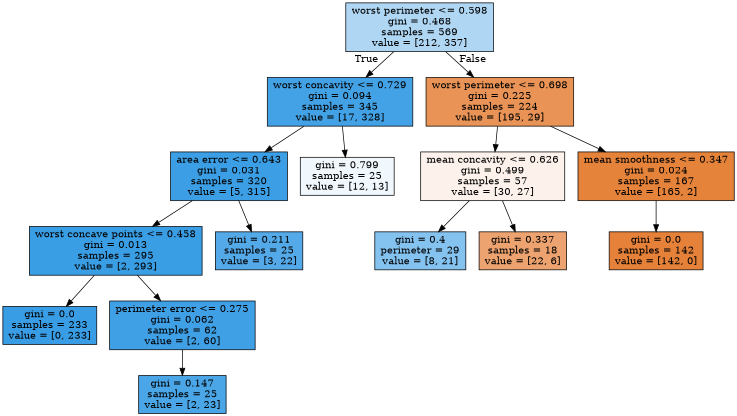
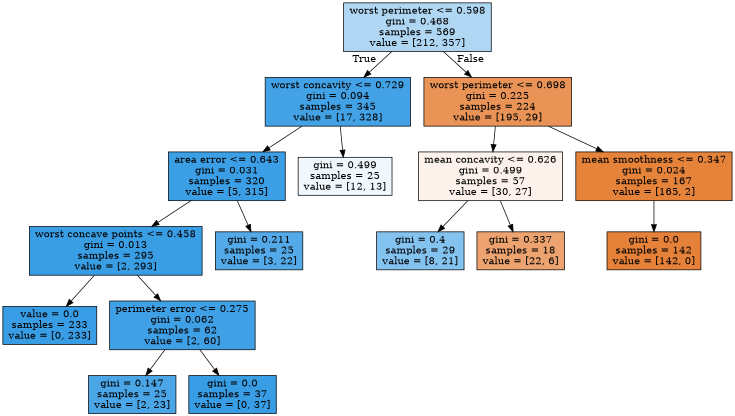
(347, 176) -> (345, 176)
(420, 251) -> (420, 251)
(50, 325) -> (50, 325)
none -> (233, 395)
